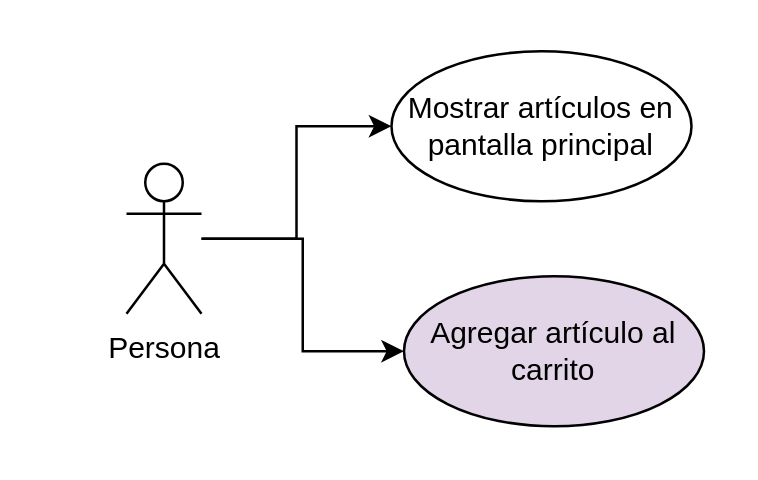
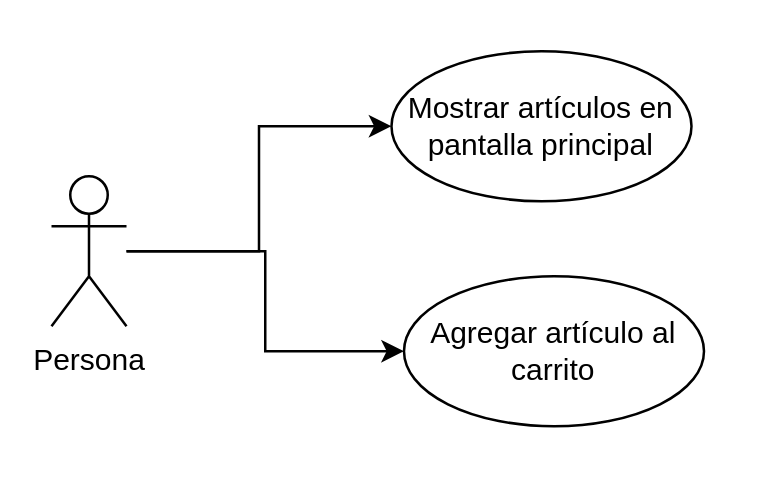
(164, 239) -> (89, 251)
(554, 351) -> (554, 351)
